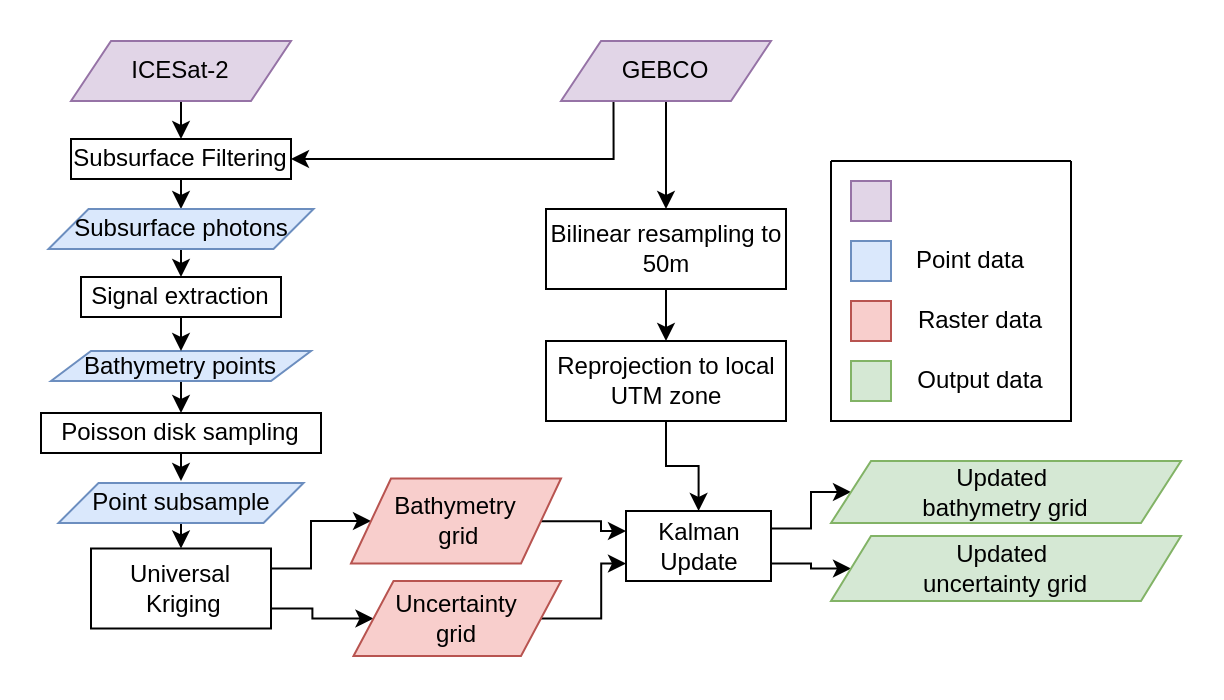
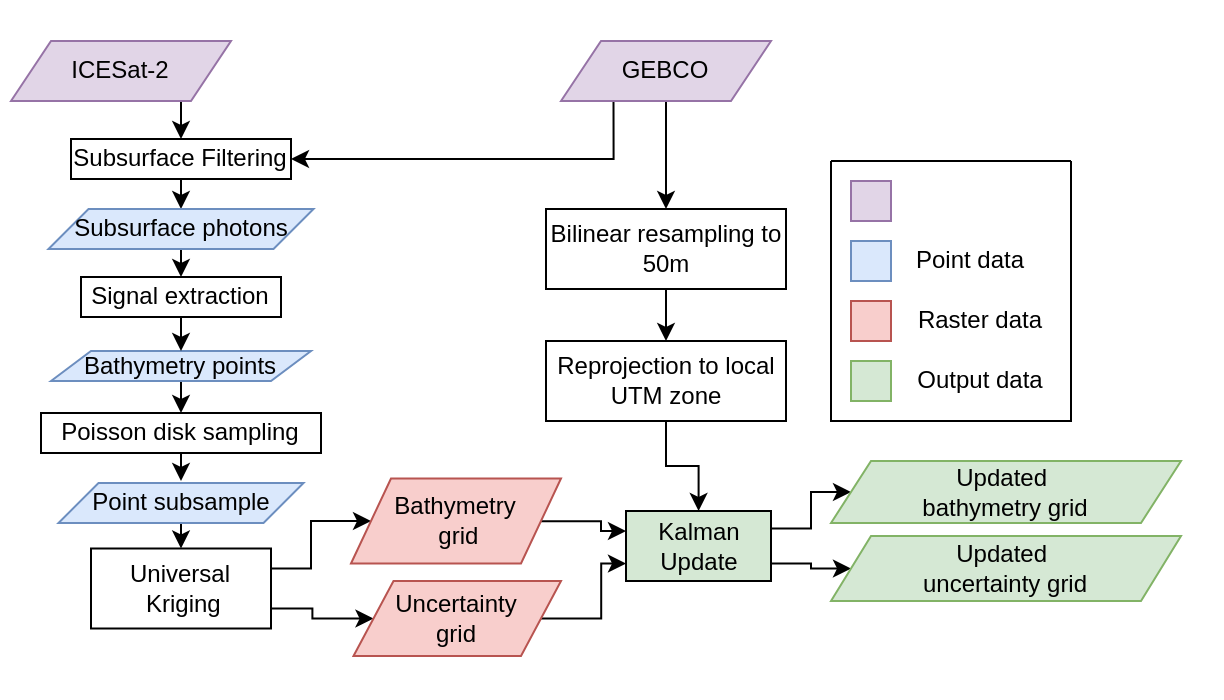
(181, 71) -> (121, 71)
(699, 546) -> (699, 546)
